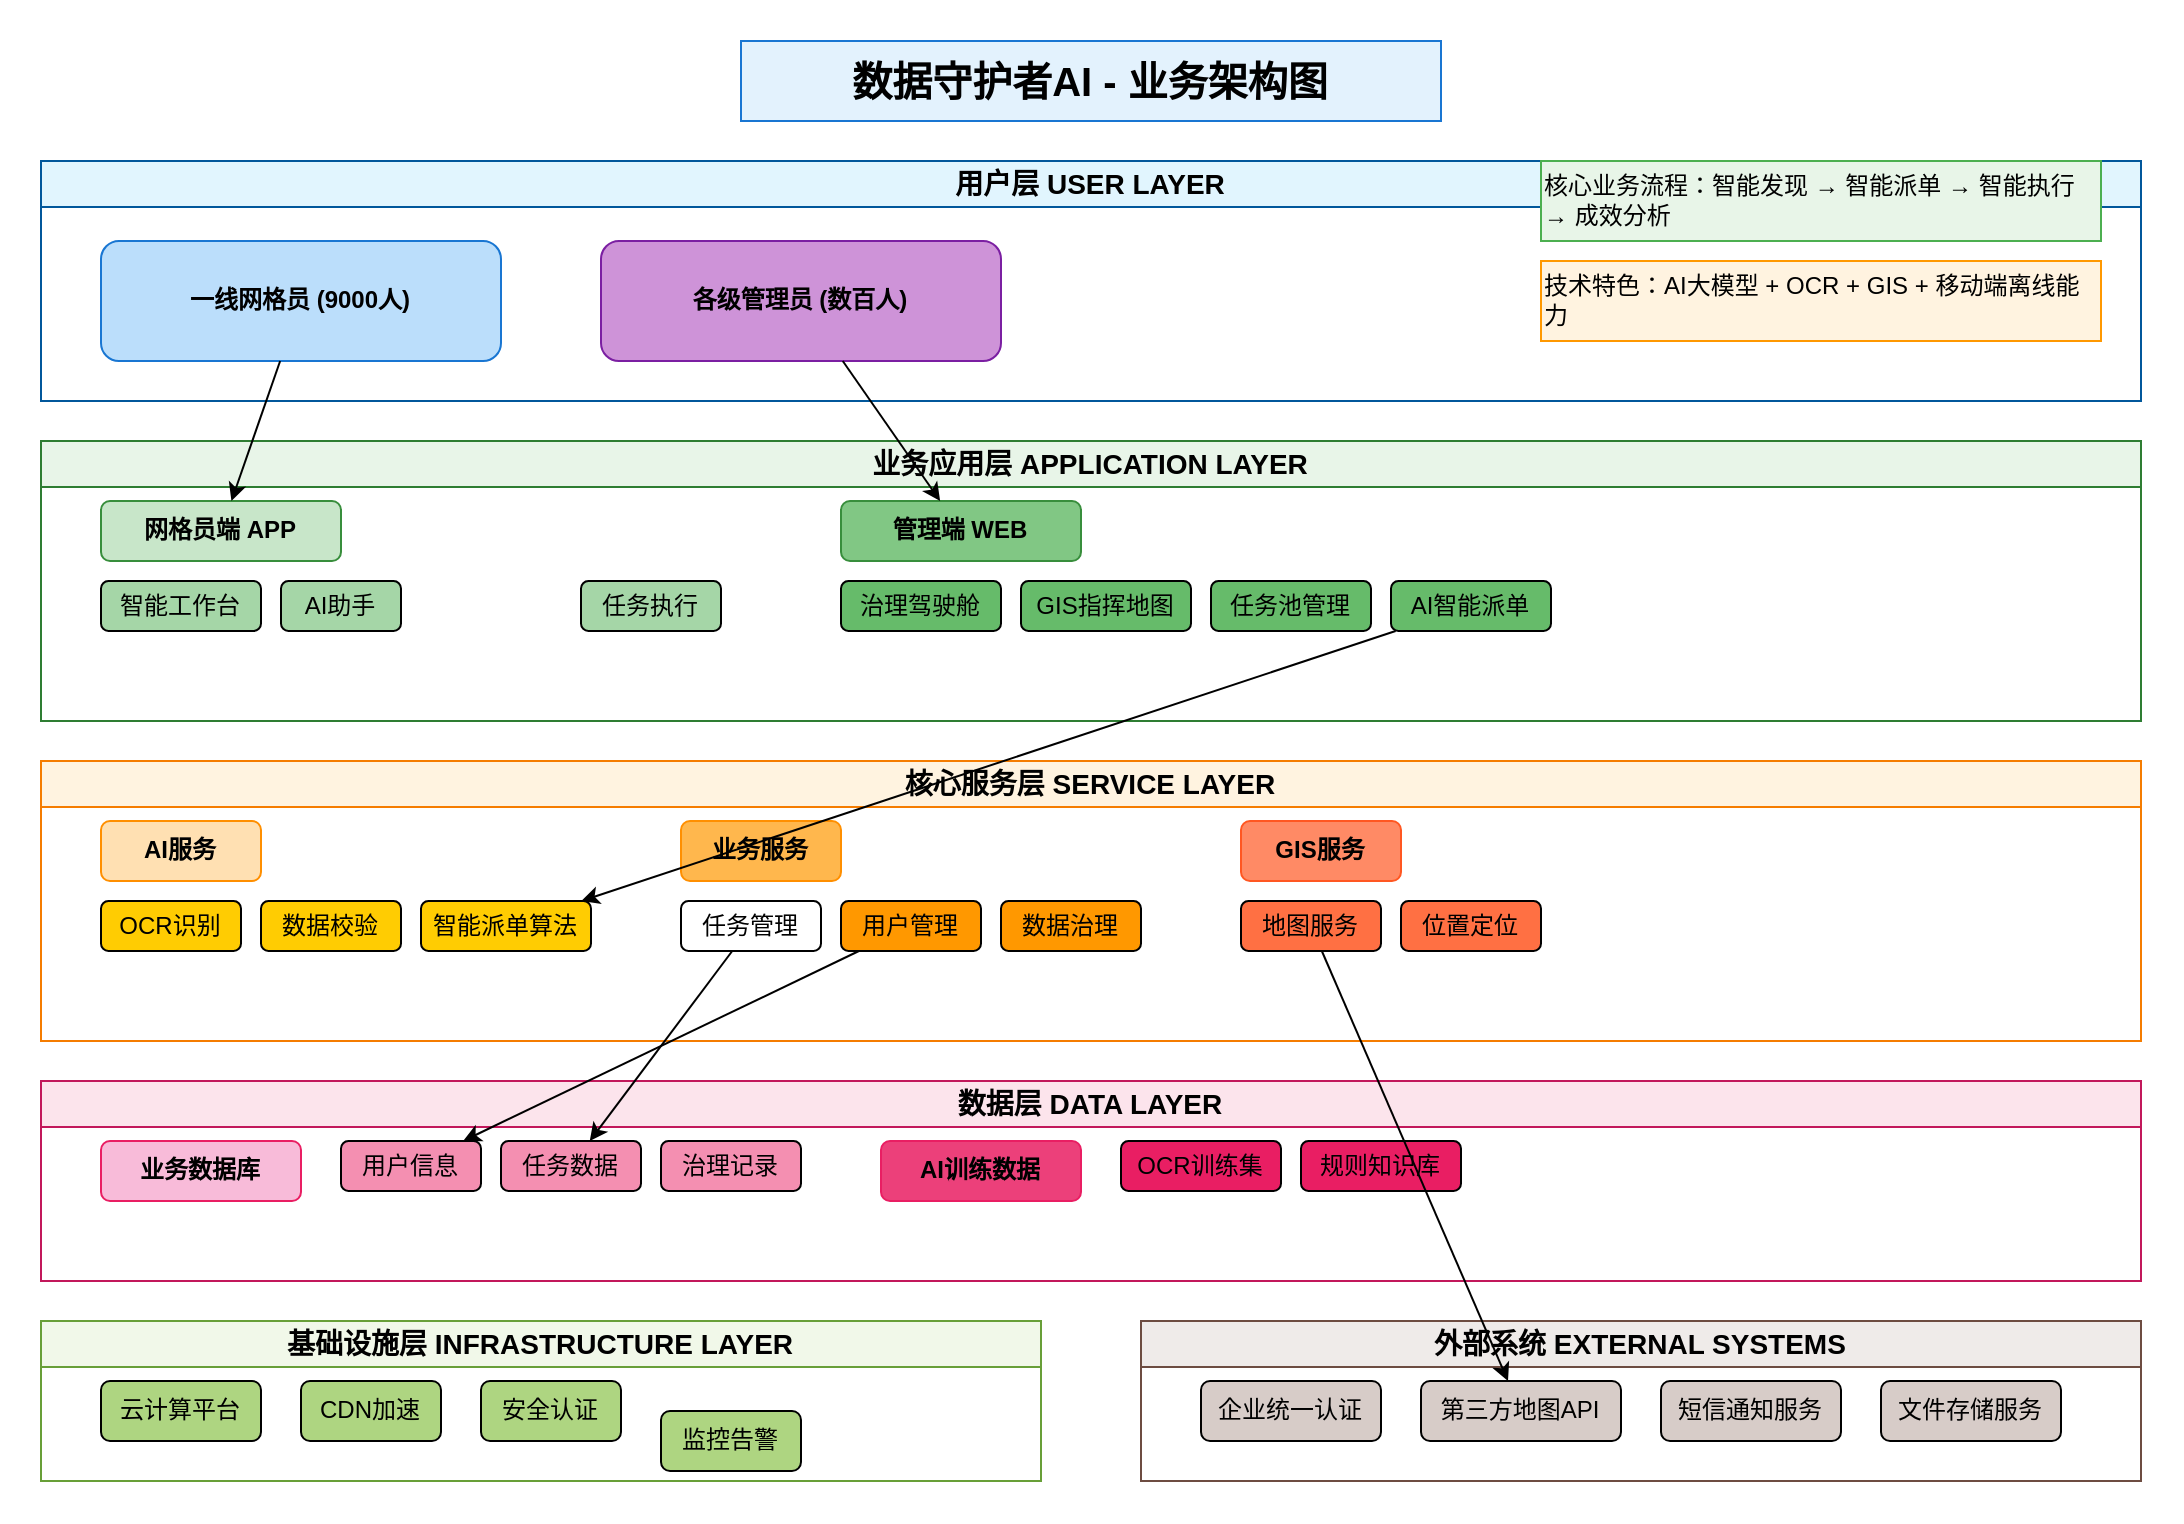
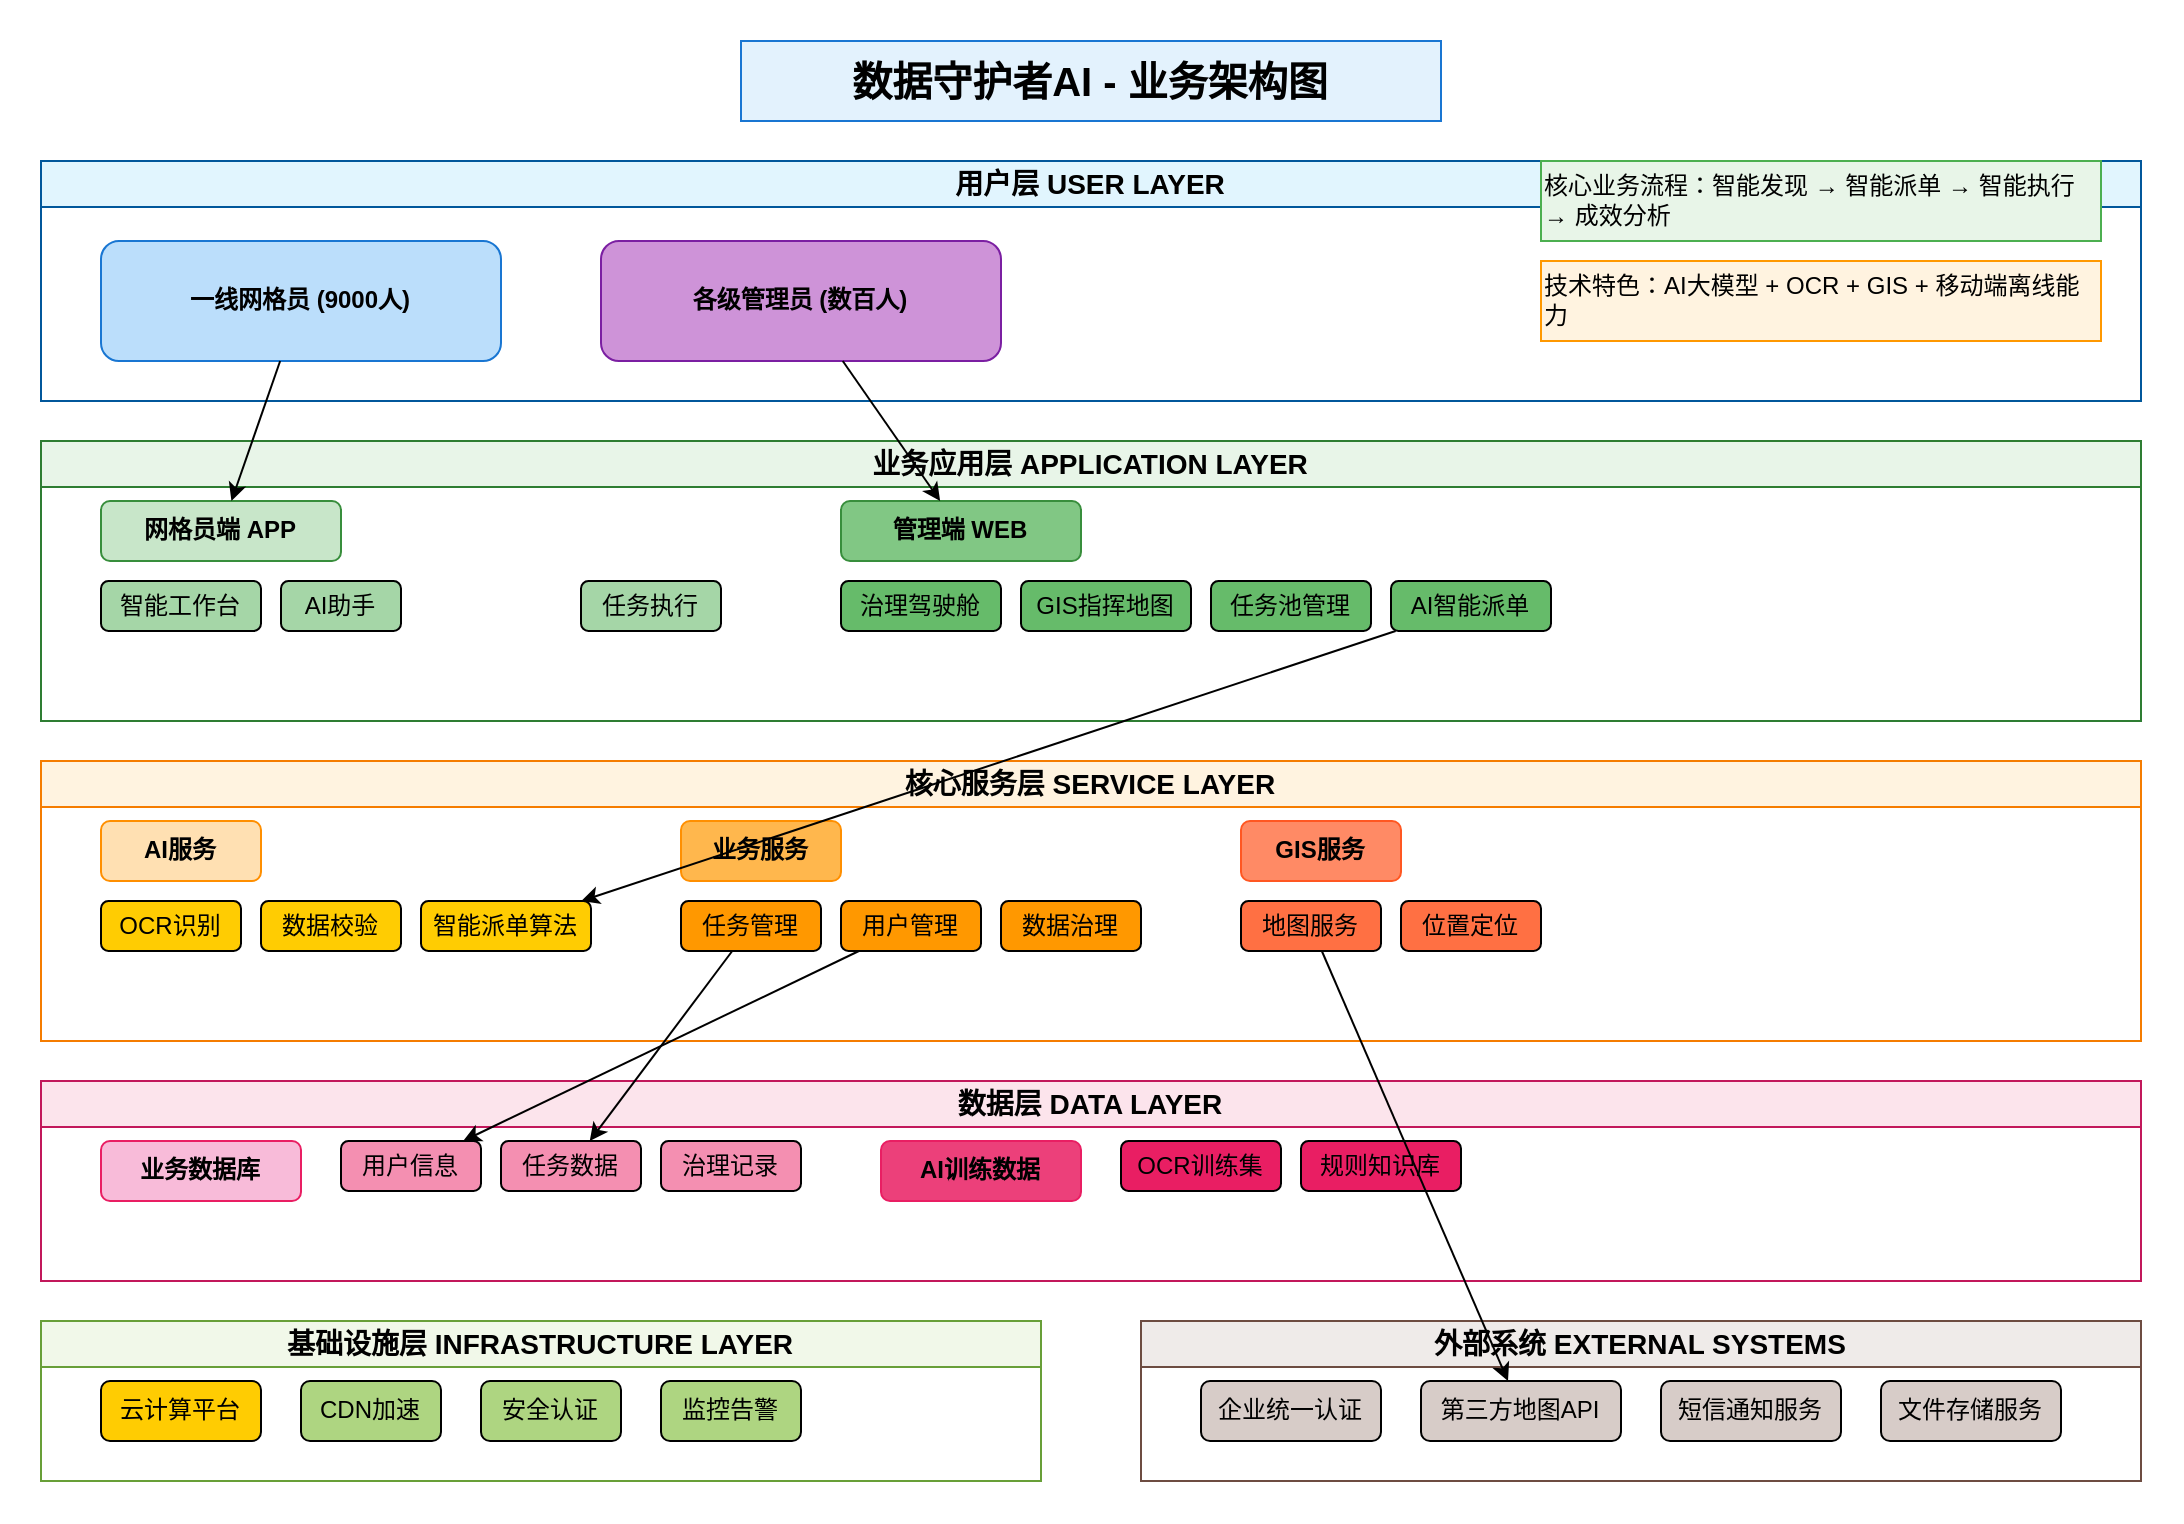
(751, 926) -> (751, 926)
(181, 1411) -> (181, 1411)
(731, 1441) -> (731, 1411)
